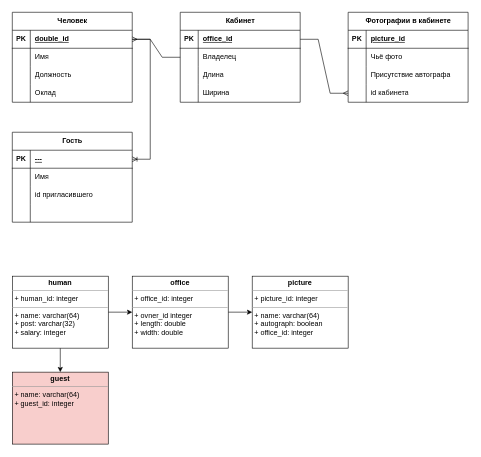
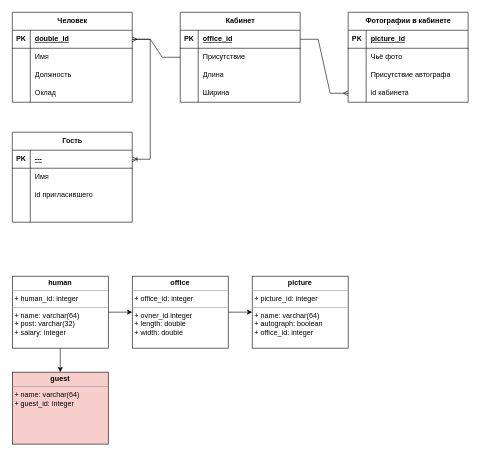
(219, 57) -> (225, 57)
